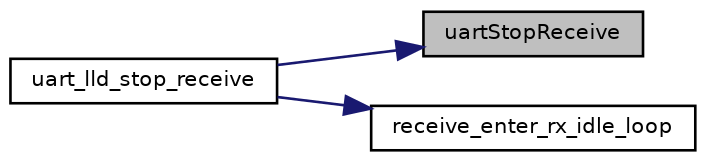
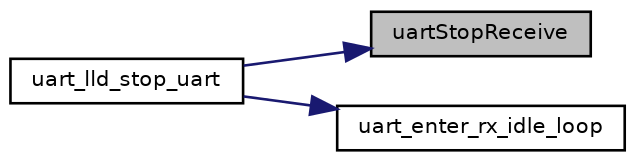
(144, 81) -> (127, 81)
(533, 128) -> (481, 128)
